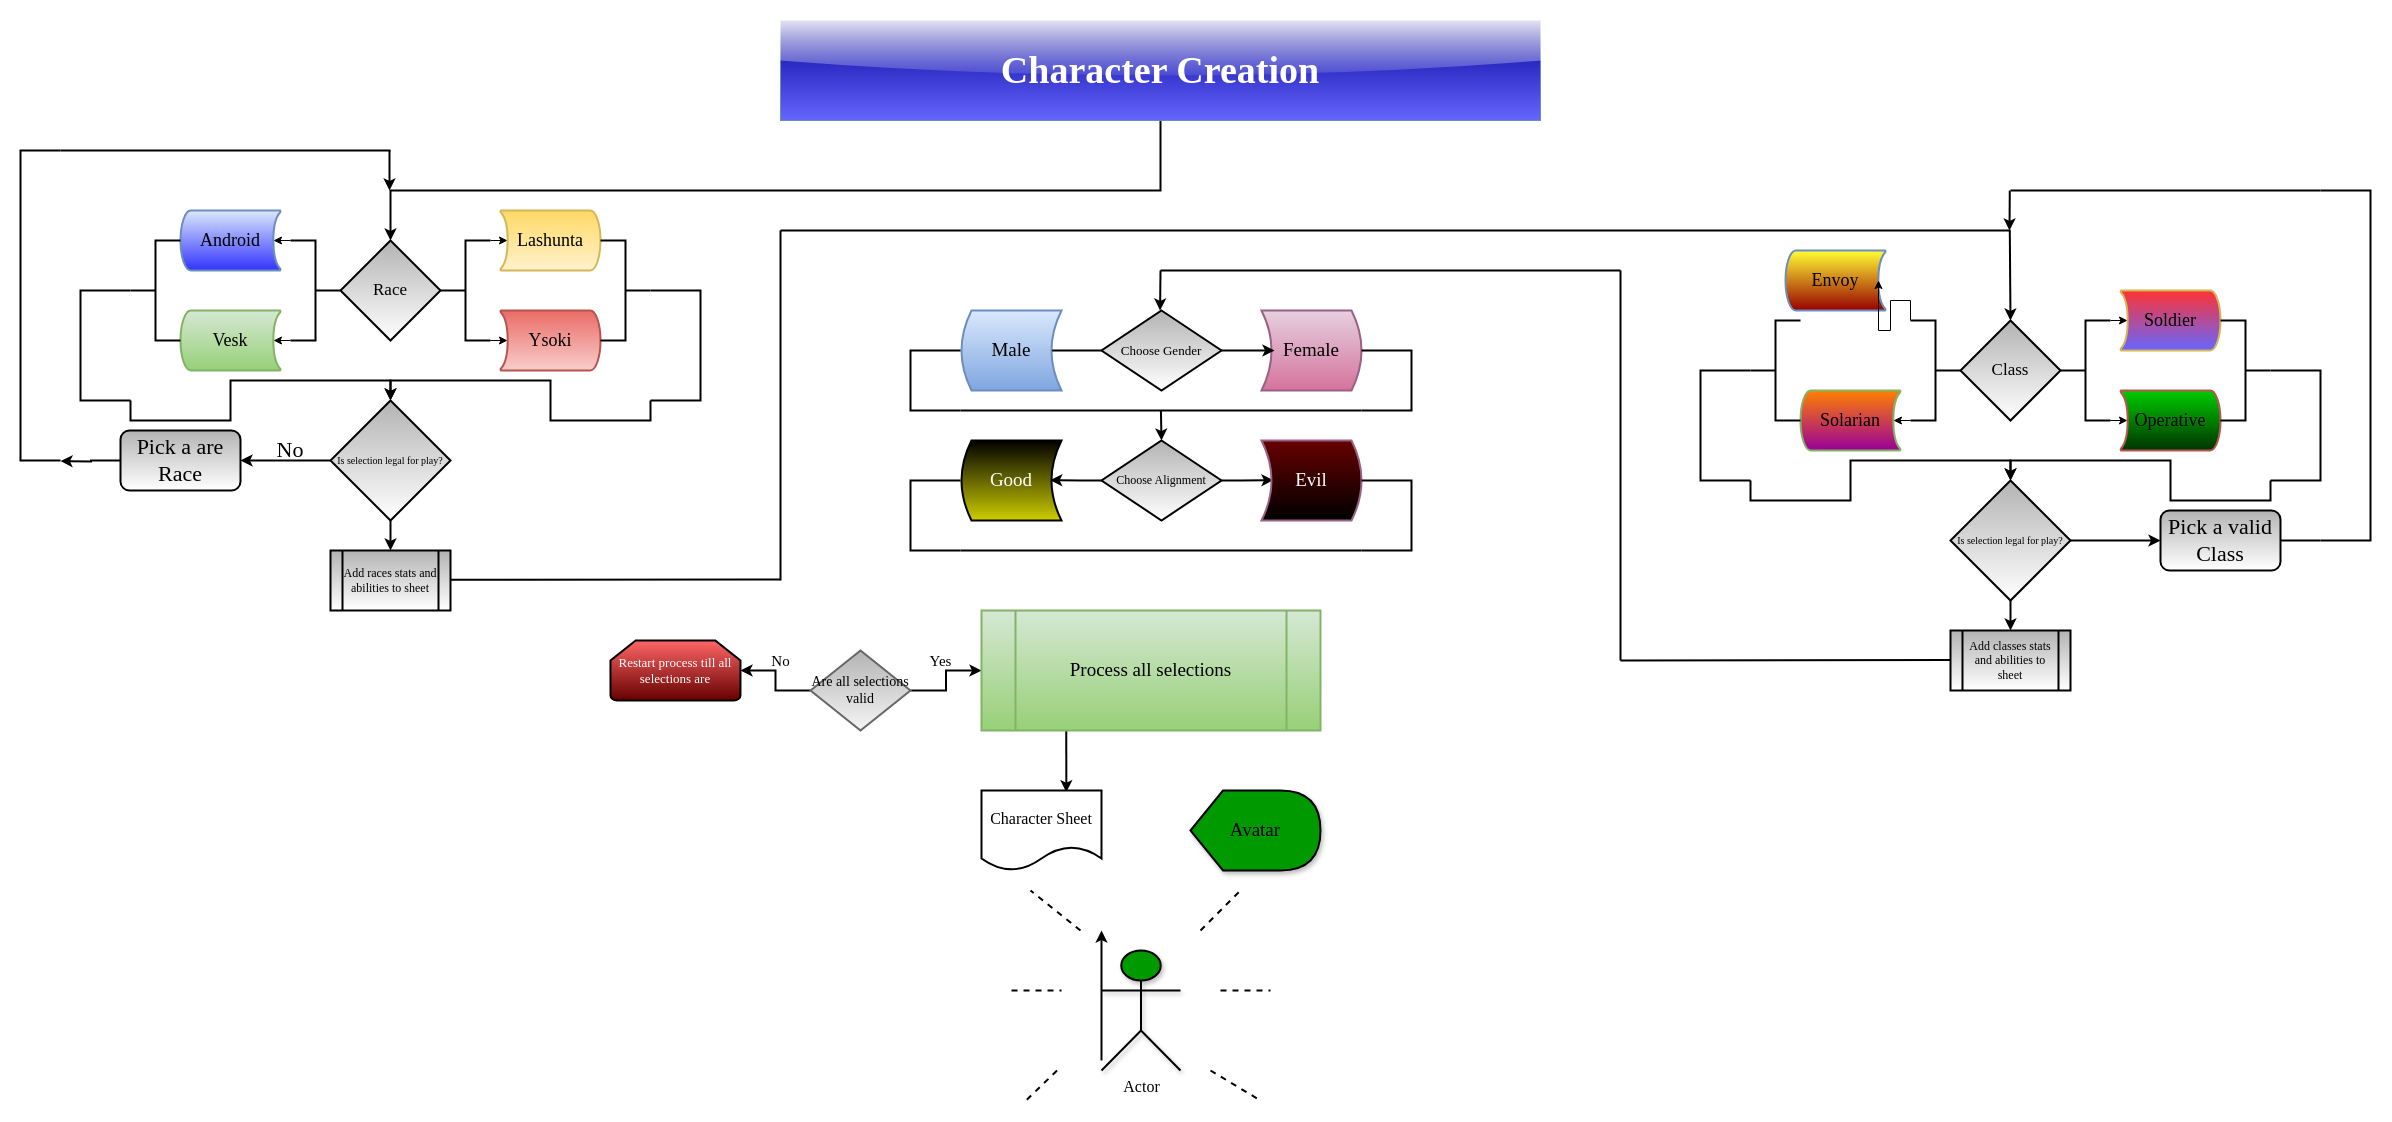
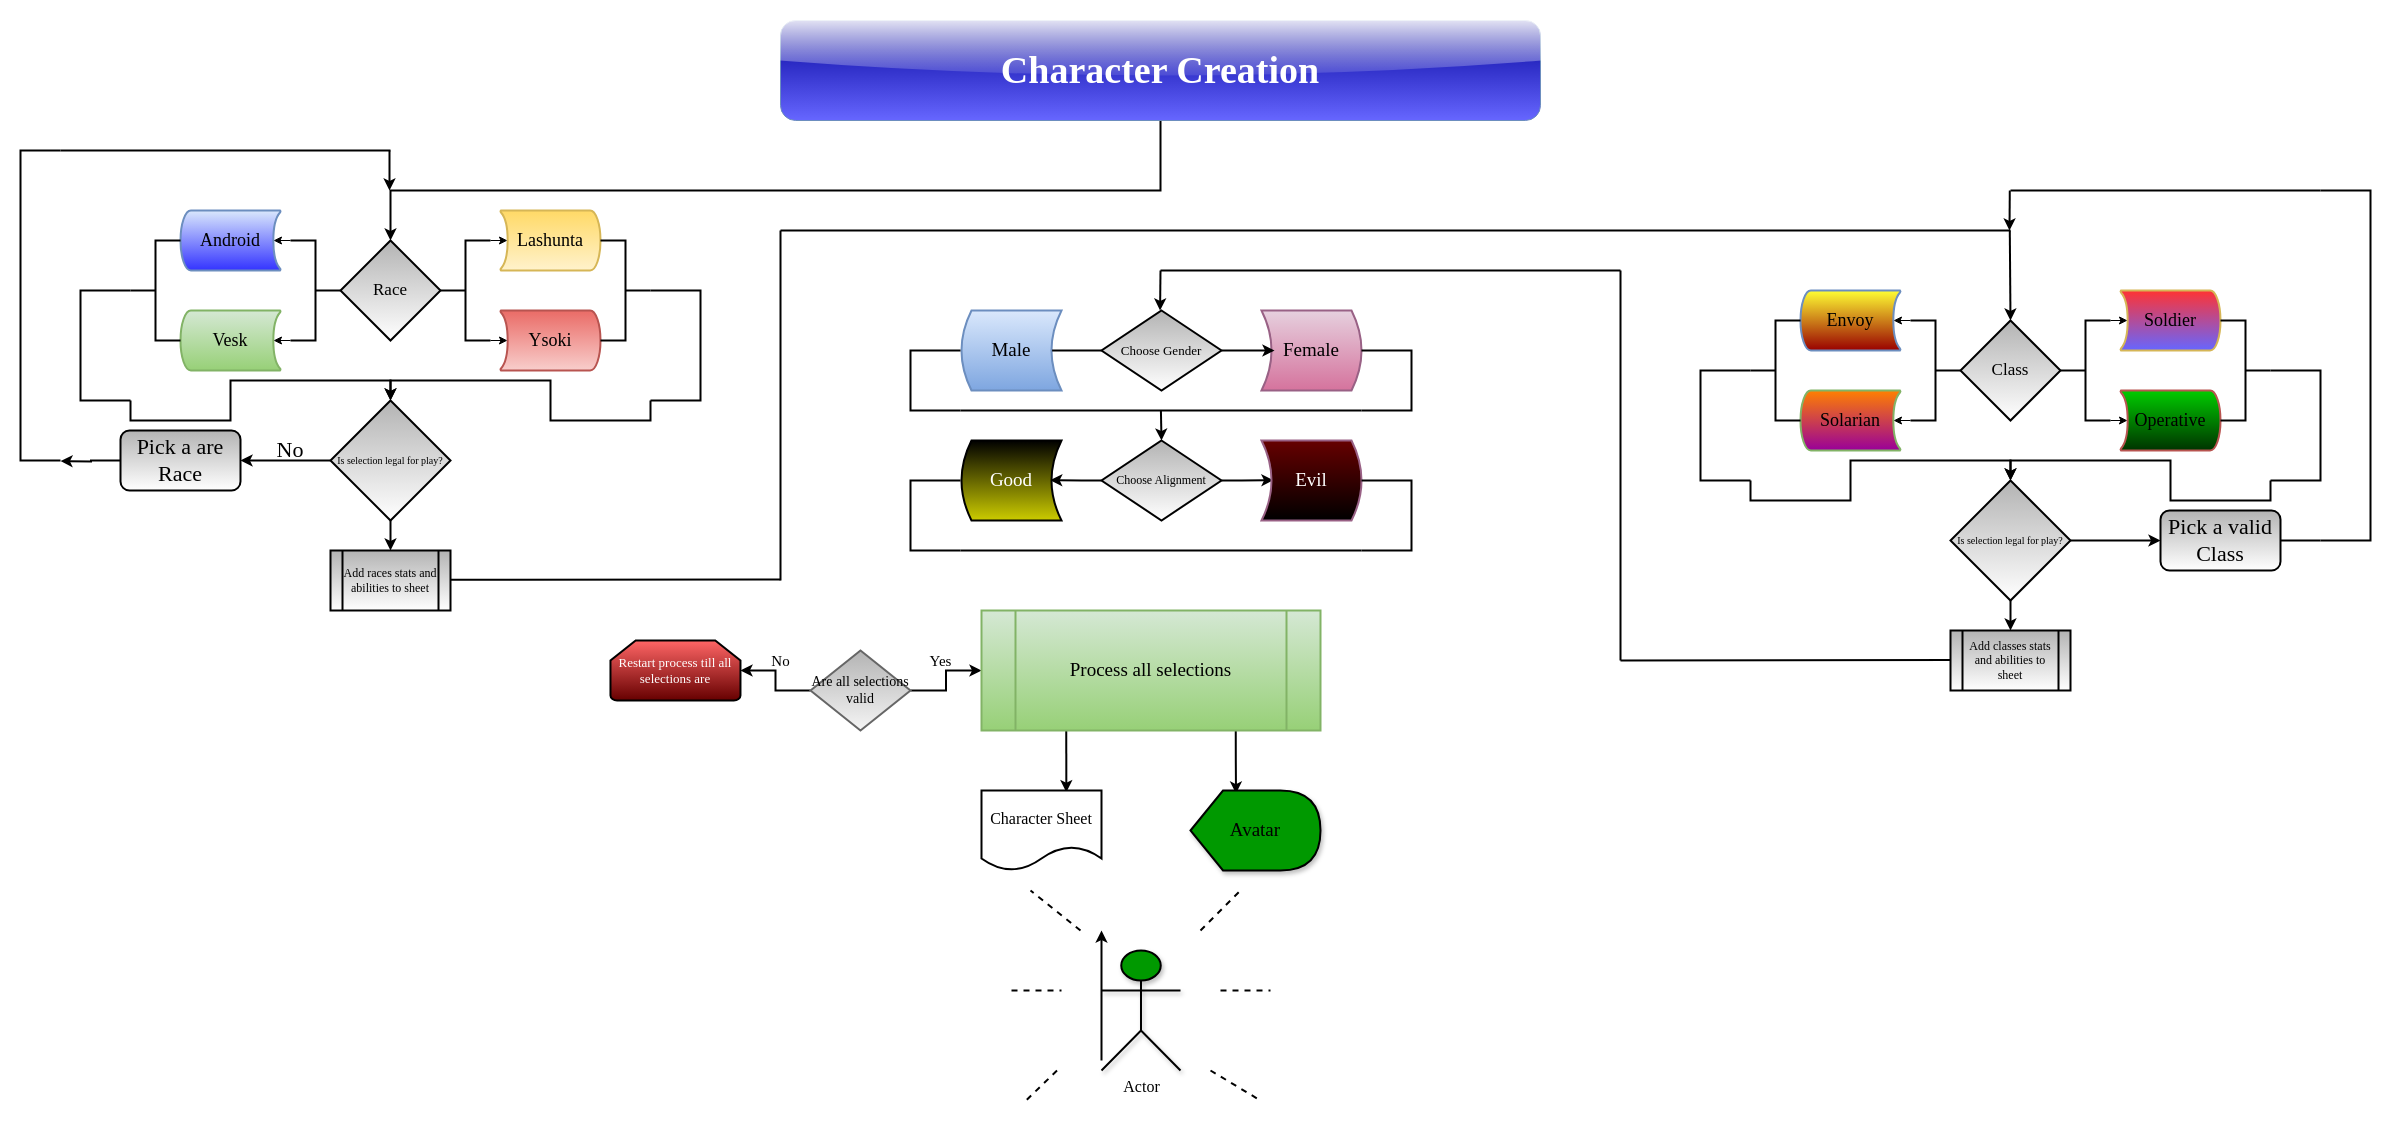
(1161, 71) -> (1161, 71)
(1836, 281) -> (1851, 321)
none -> (1236, 758)
